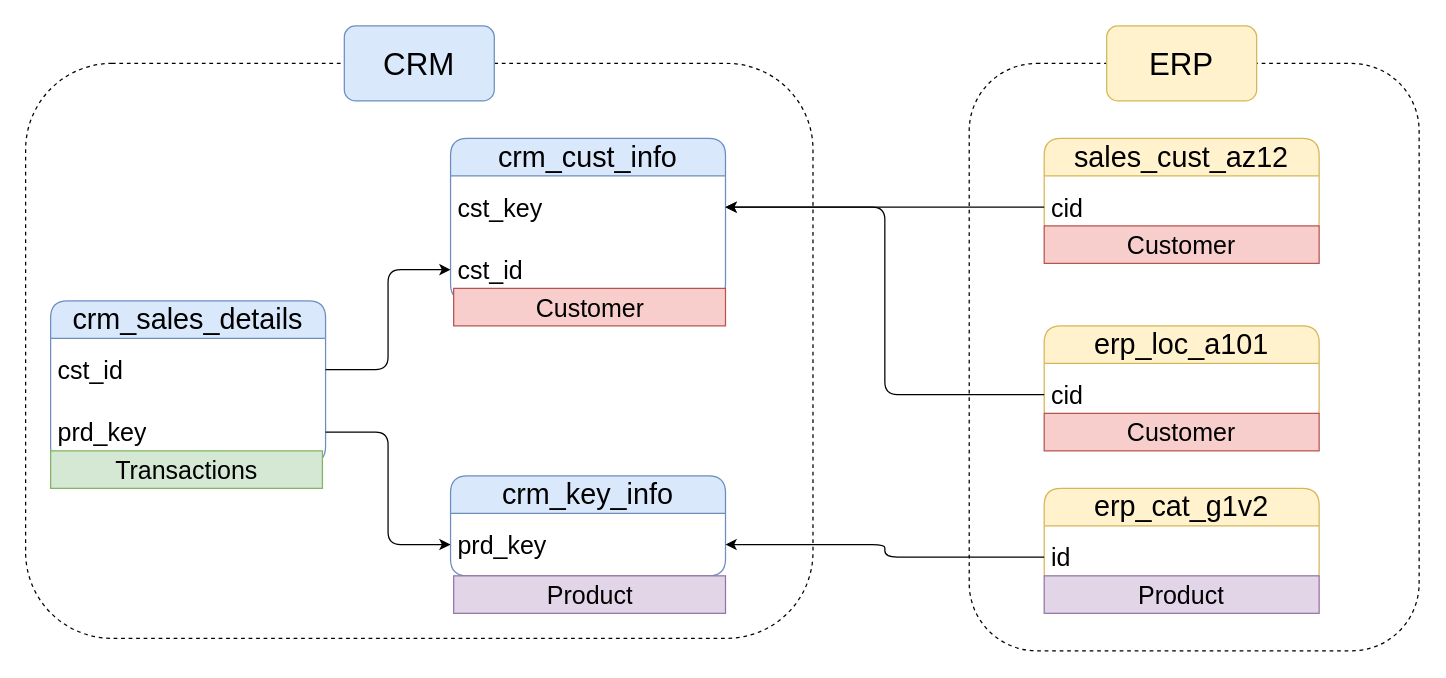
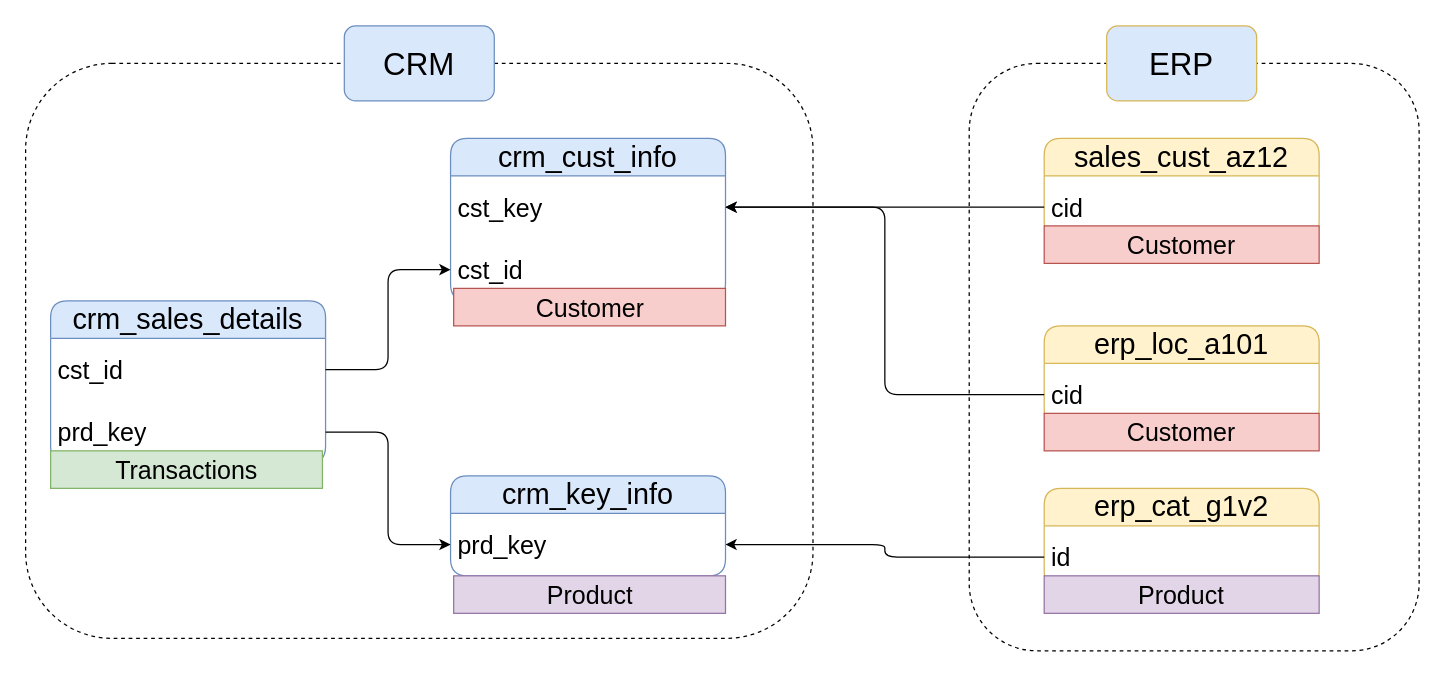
(1182, 63) -> (1182, 63)
